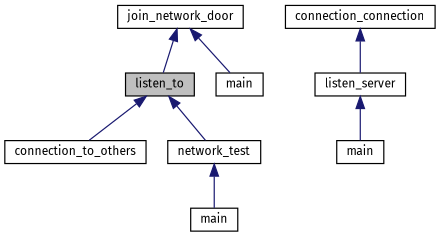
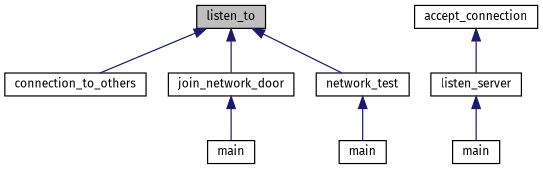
(360, 17) -> (476, 17)
(168, 57) -> (231, 57)
